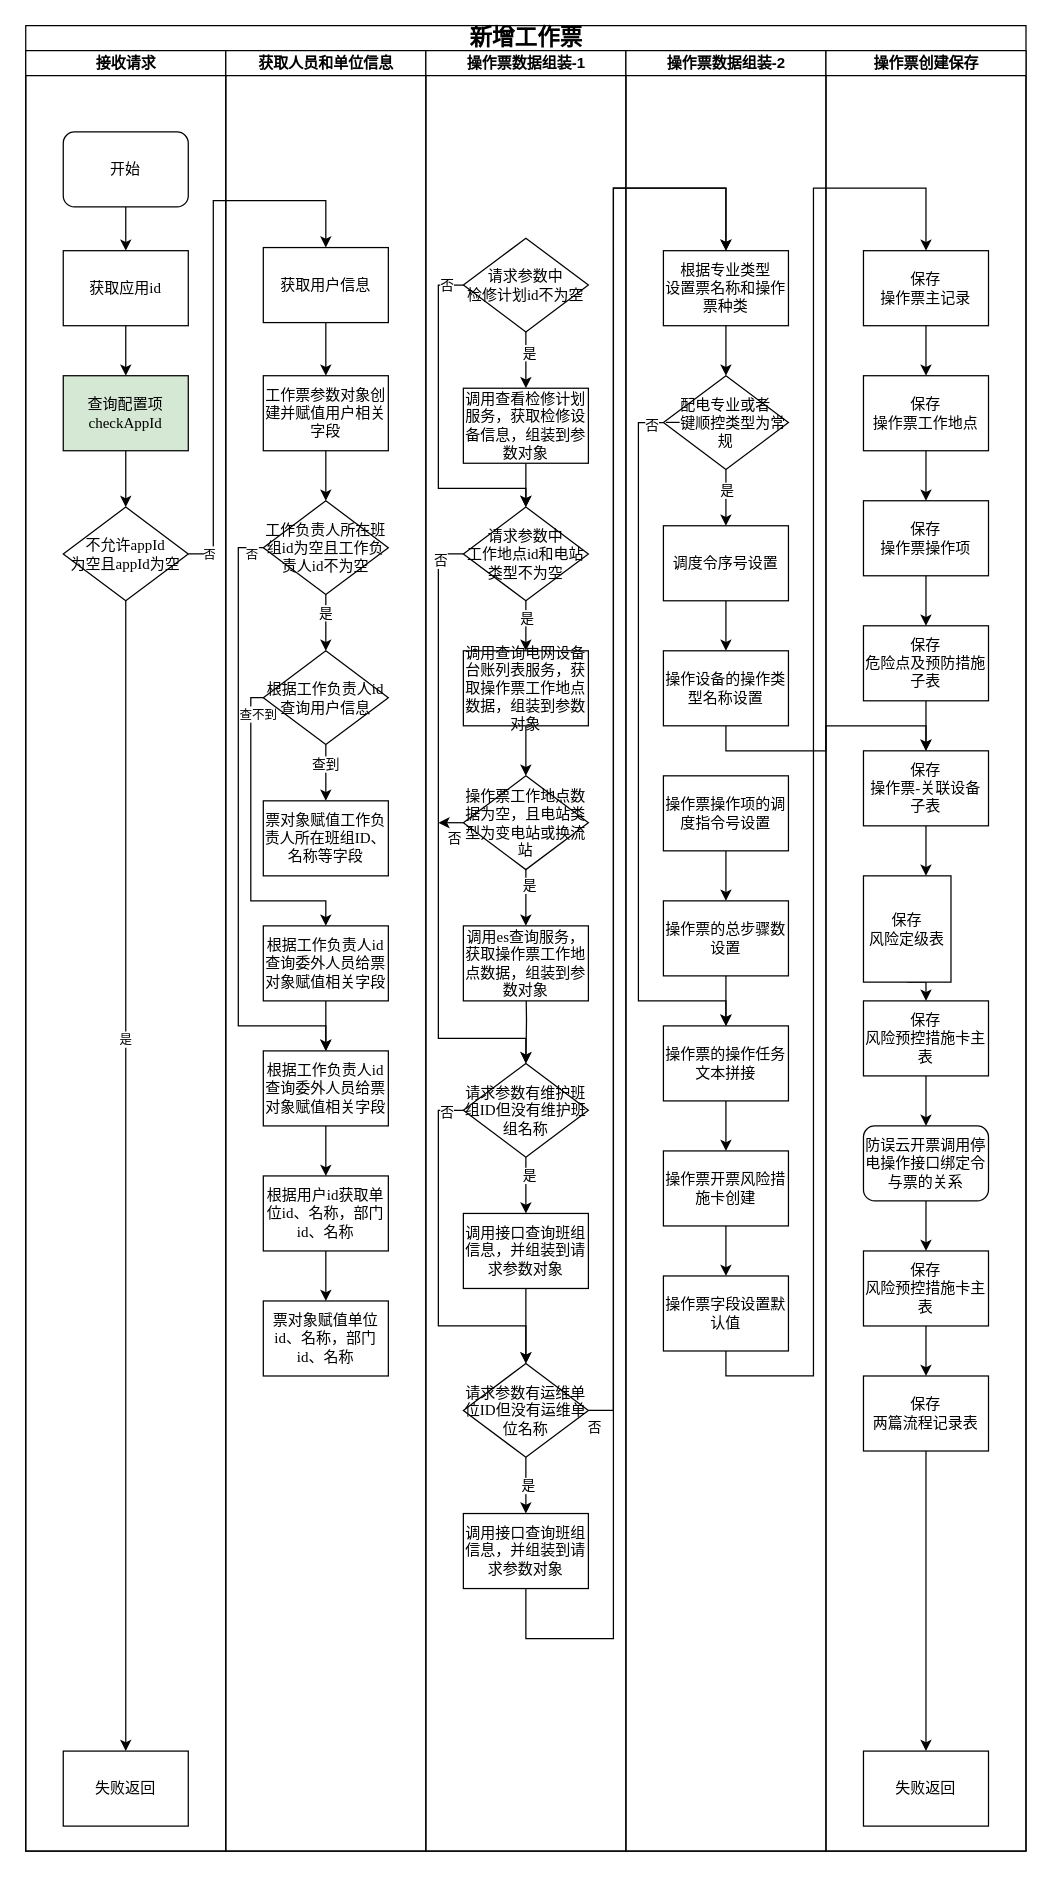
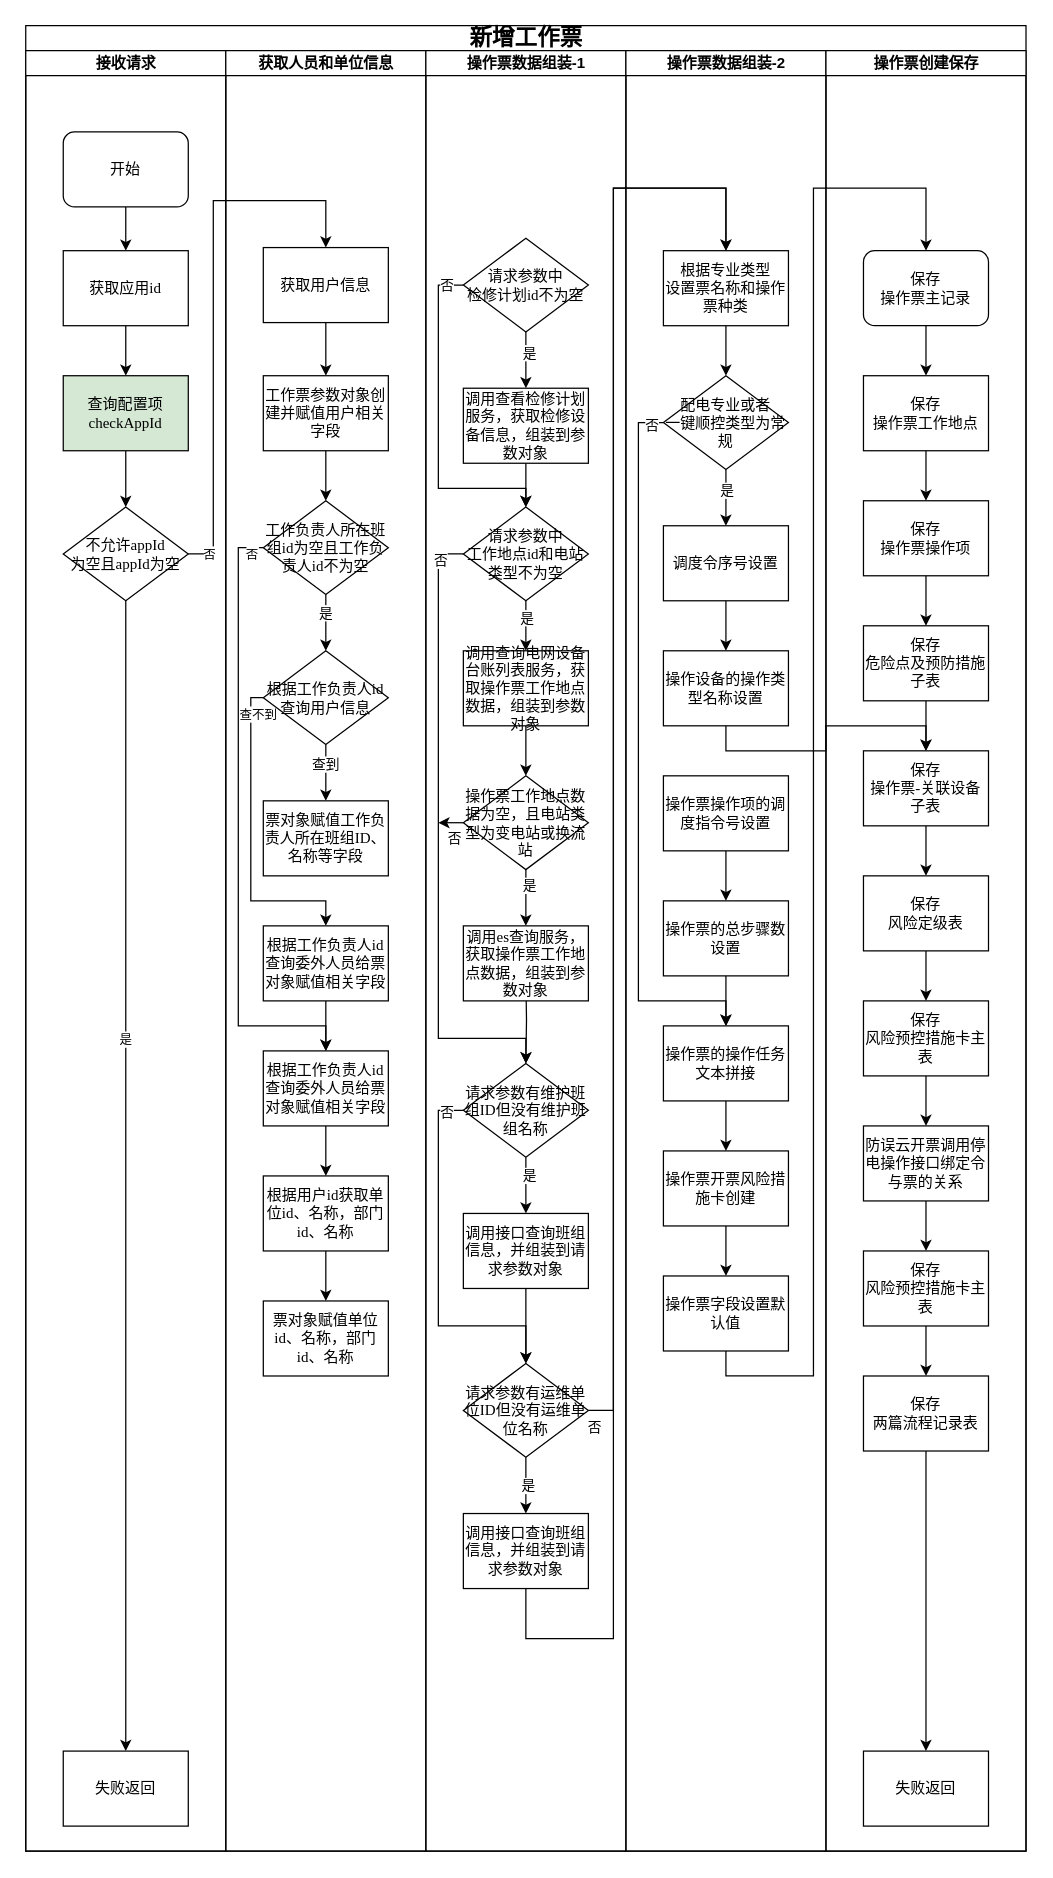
(926, 288) -> (926, 288)
(907, 929) -> (926, 913)
(926, 1163) -> (926, 1163)
